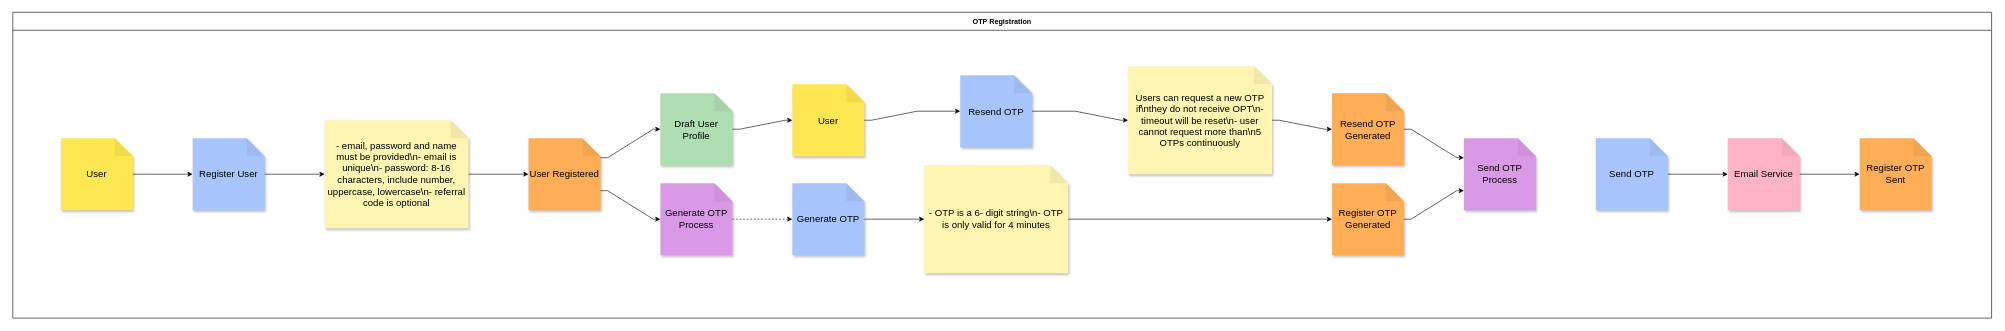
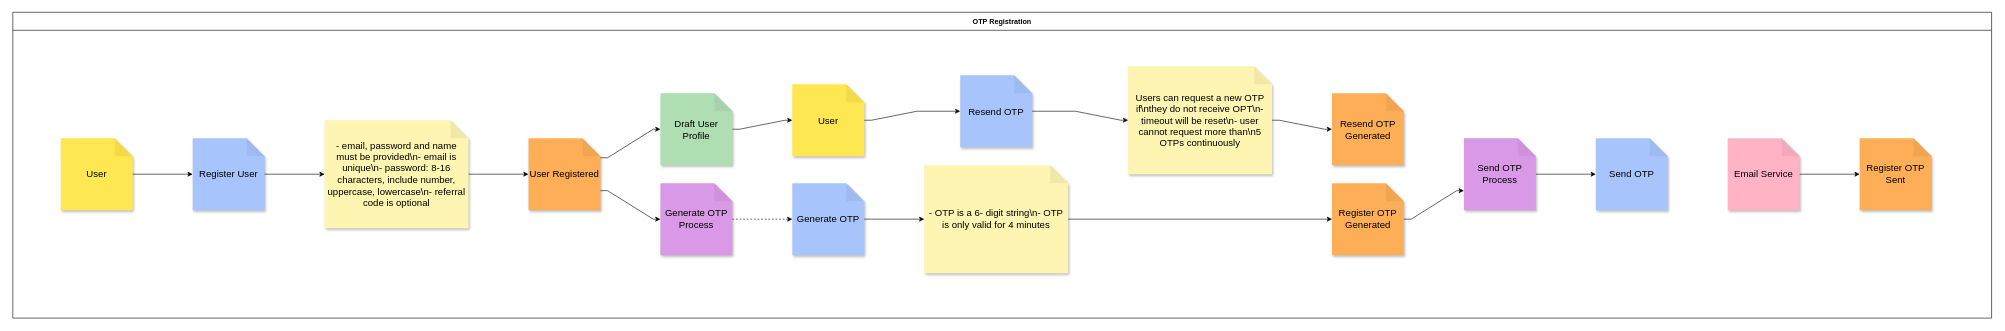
(1435, 144) -> none
none -> (1590, 174)
(1722, 174) -> none
